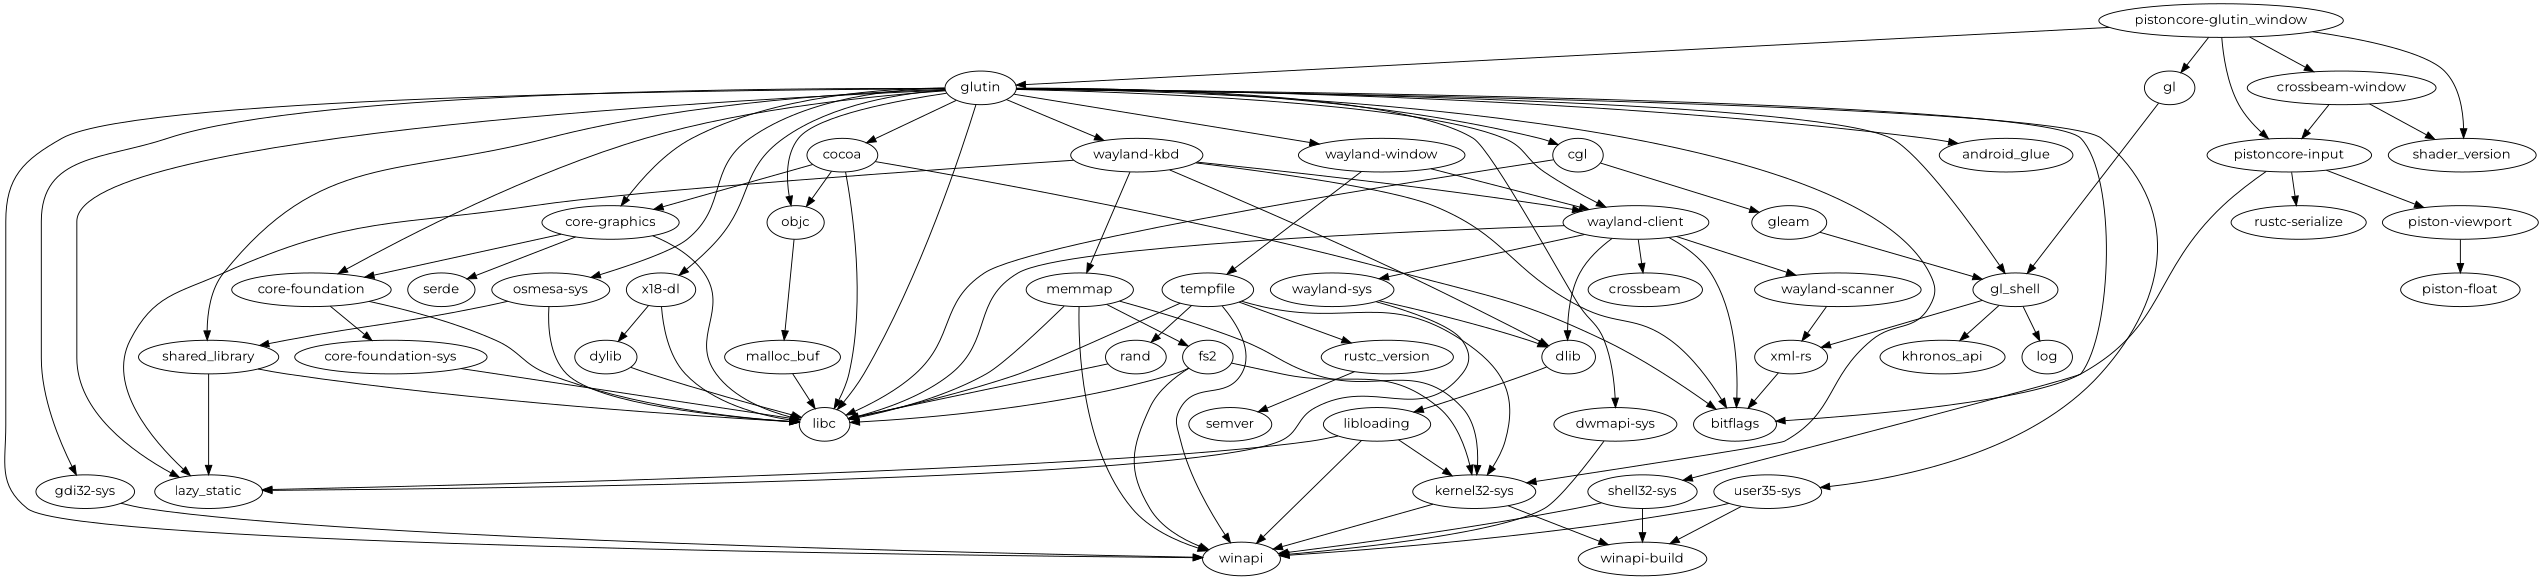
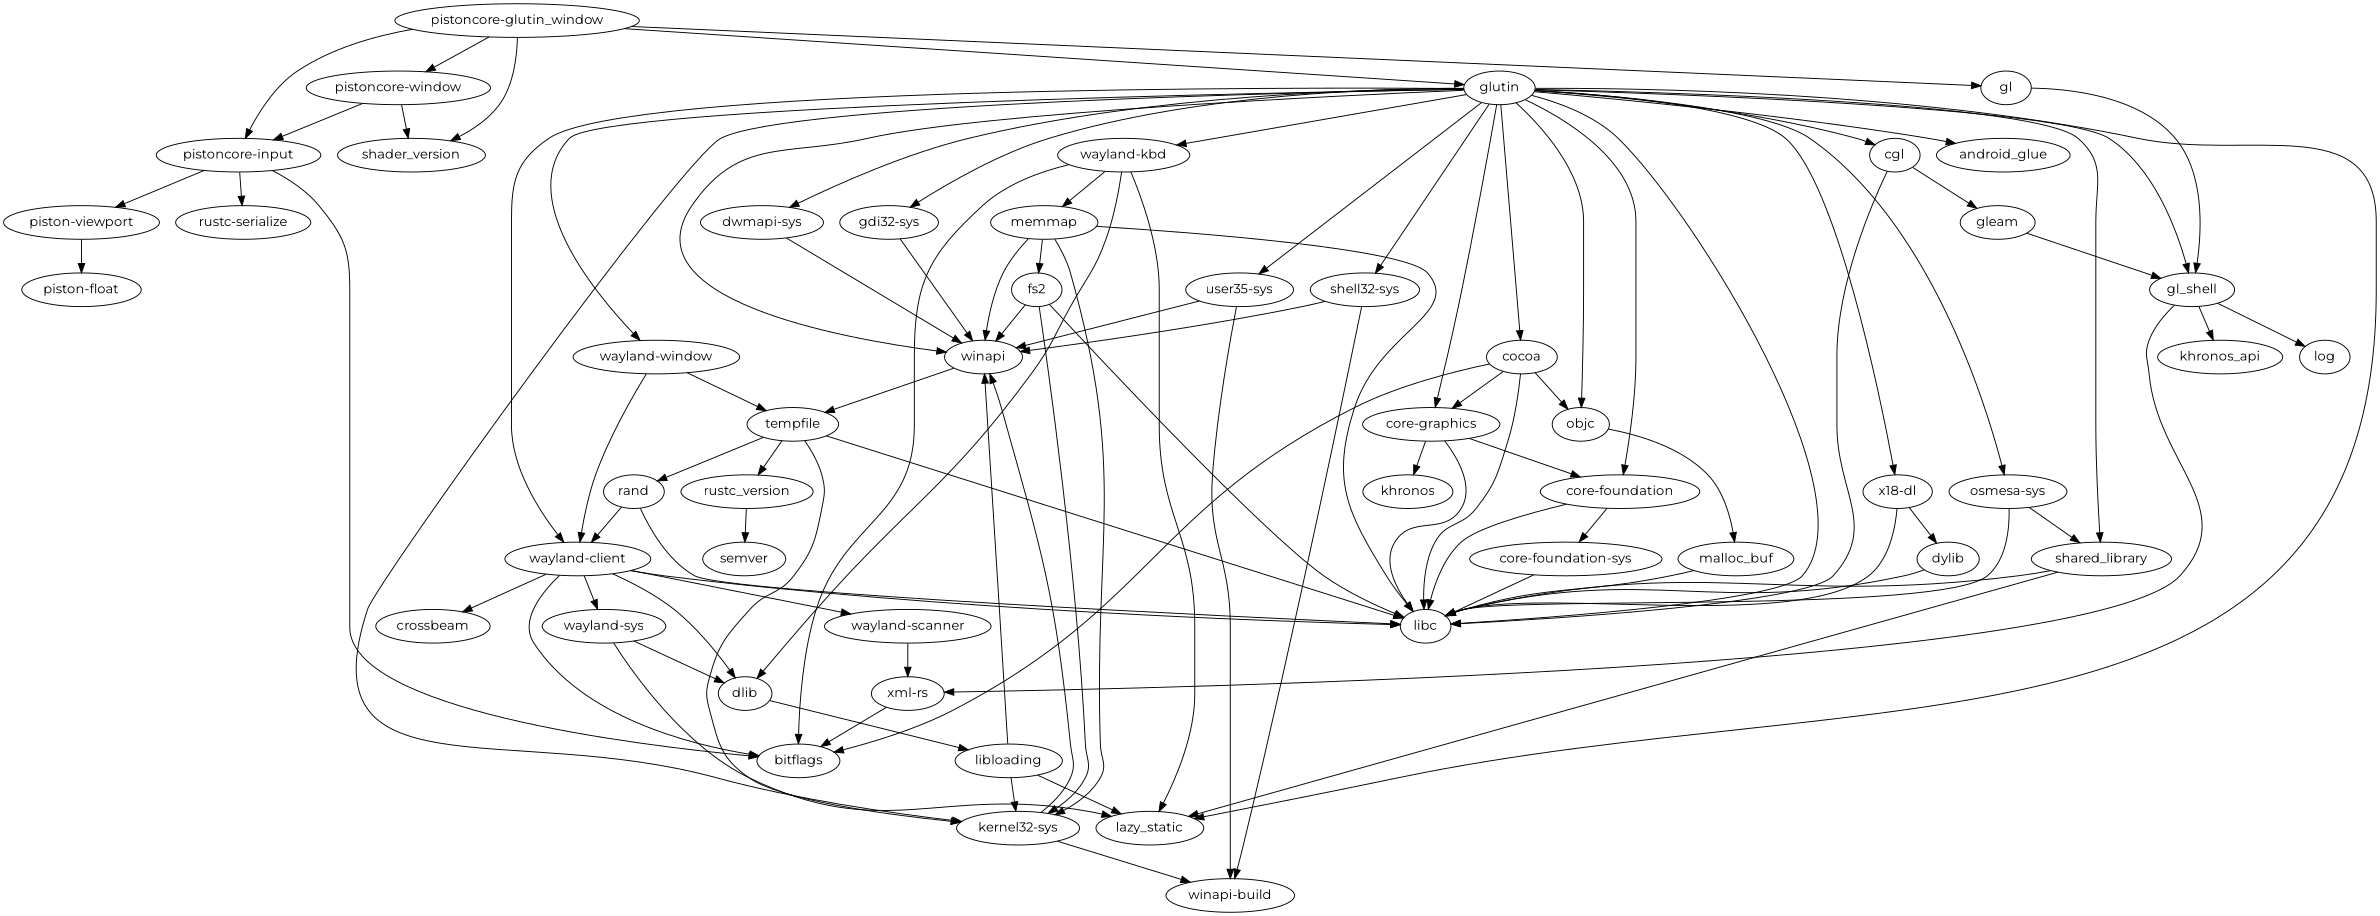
(2342, 88) -> (398, 88)
(1376, 182) -> (610, 521)
(441, 290) -> (1408, 492)
(1183, 404) -> (894, 389)
